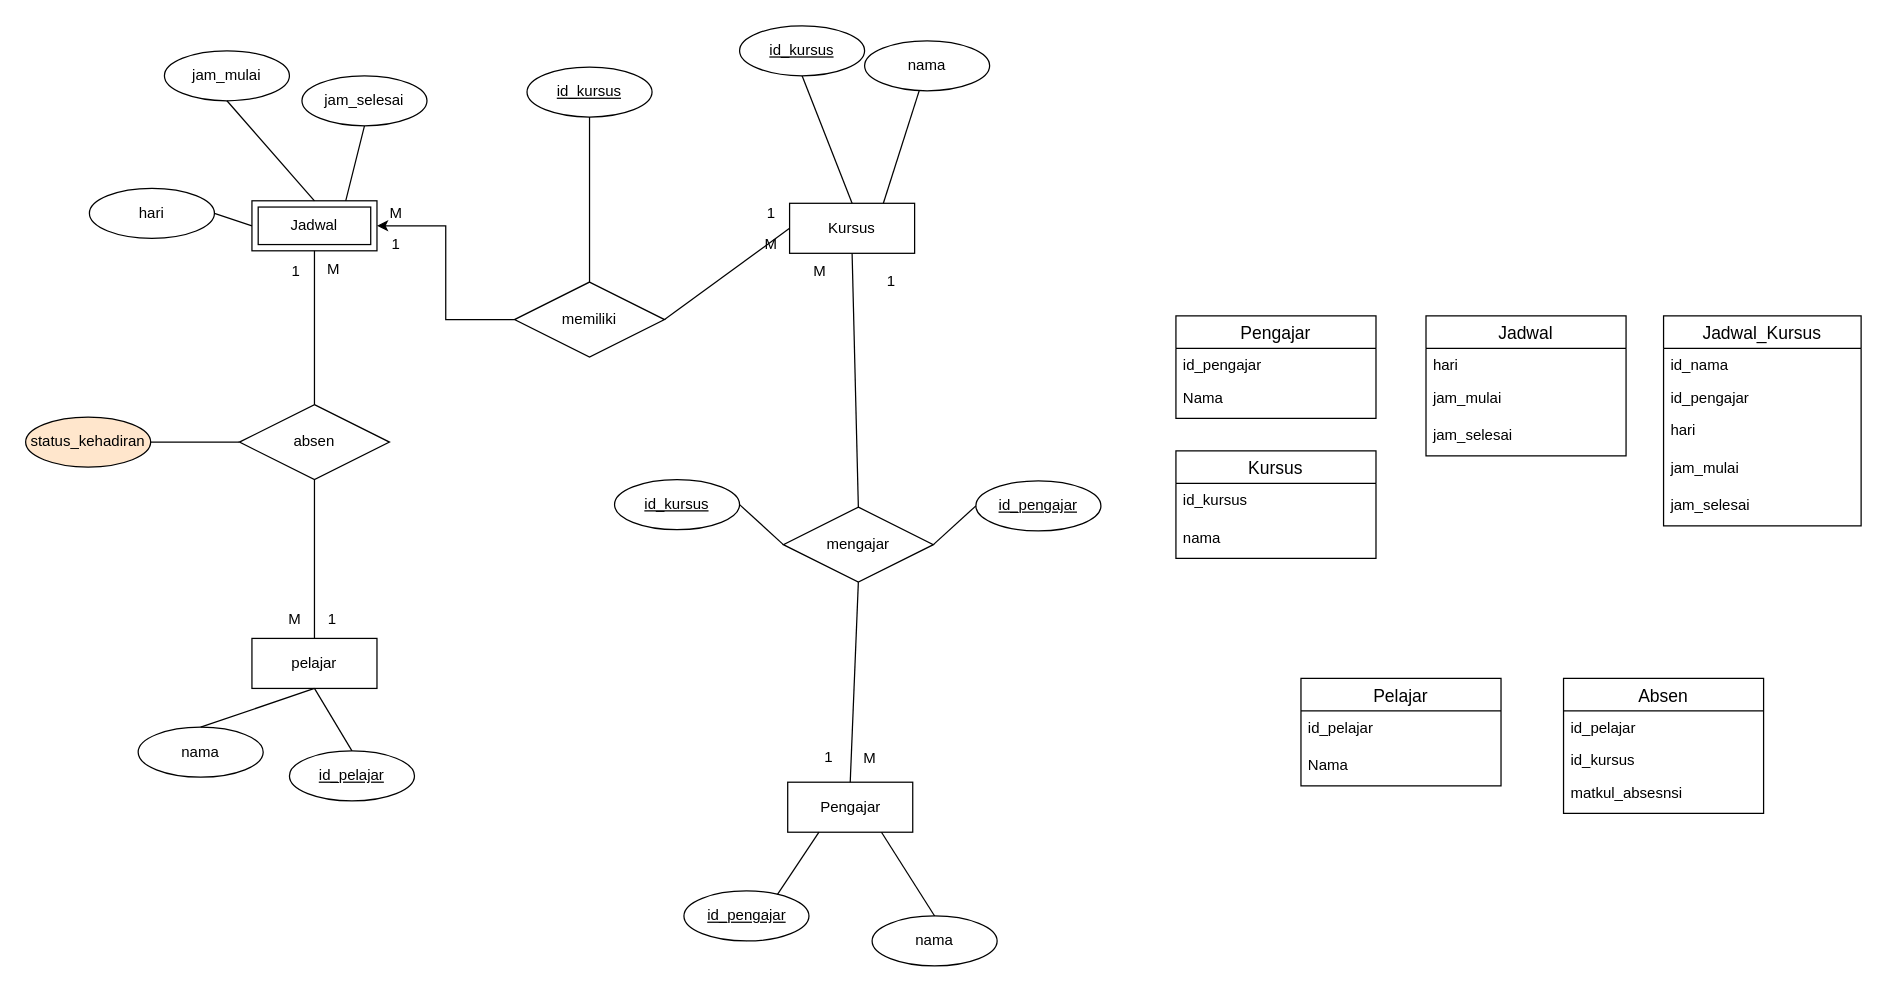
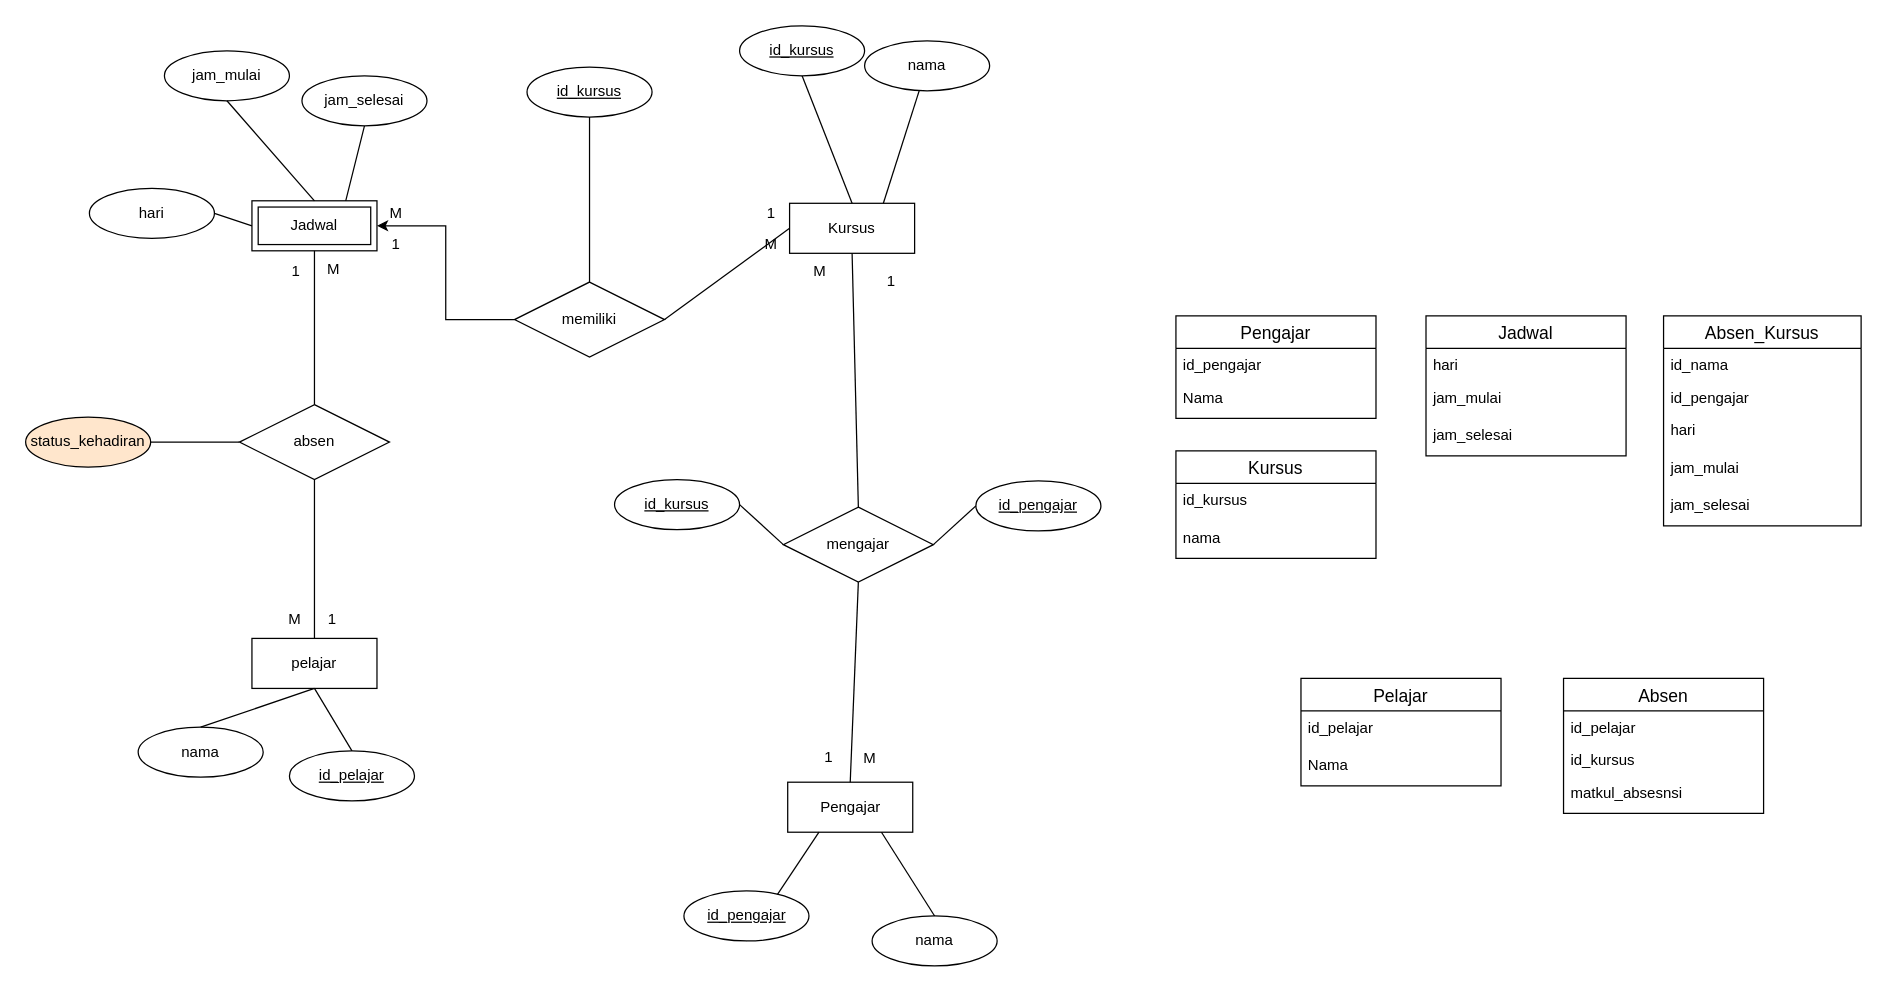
(1761, 333) -> (1761, 333)
